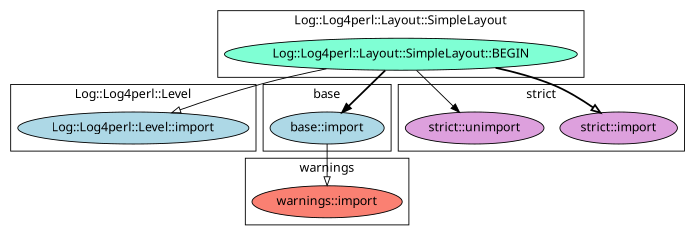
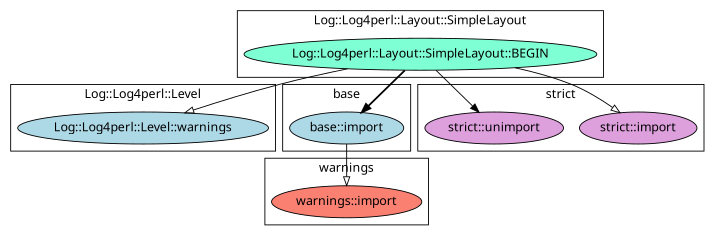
(566, 91) -> (585, 91)
(133, 128) -> (143, 128)
